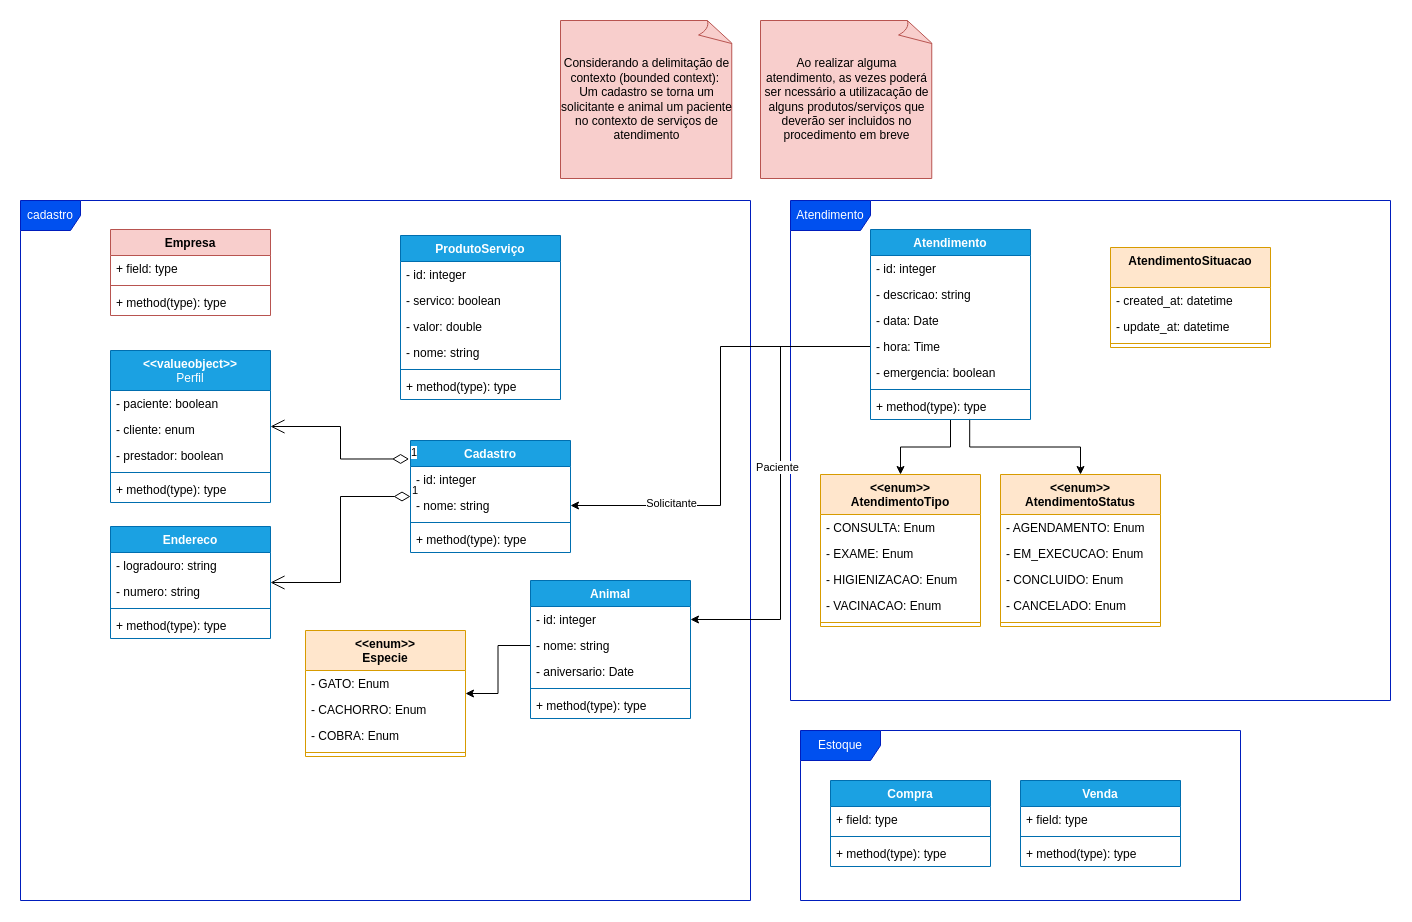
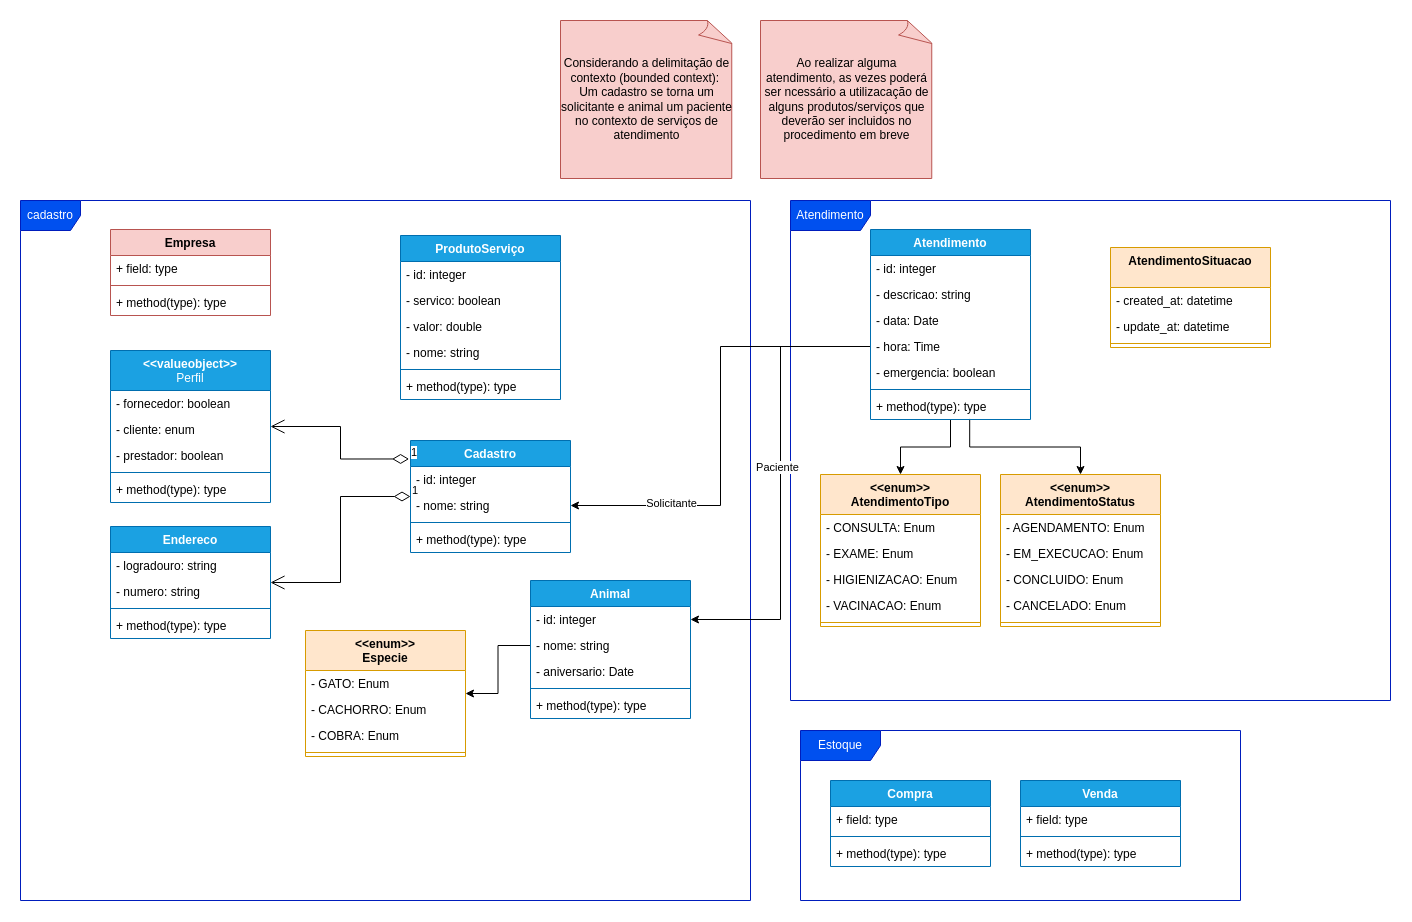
(173, 405) -> (181, 405)
